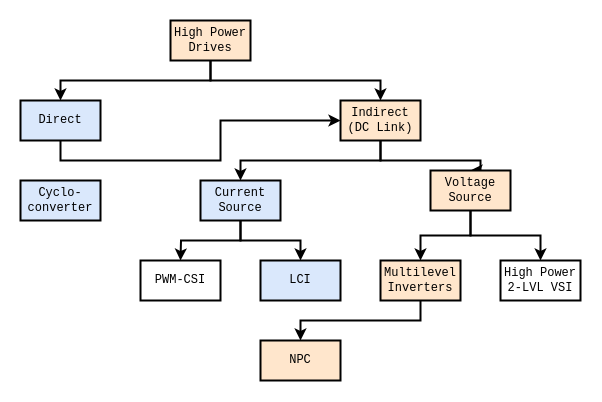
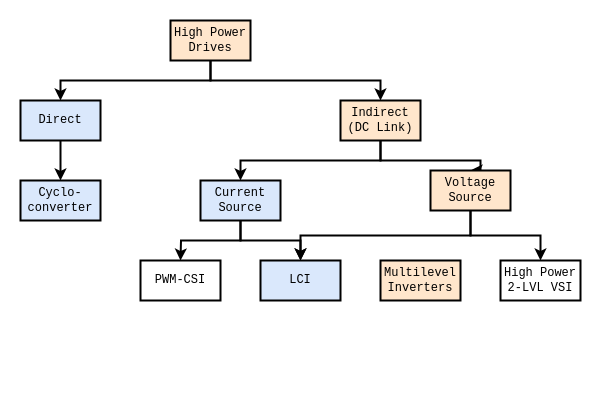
(215, 161) -> (61, 164)
(421, 243) -> (361, 236)
(366, 321) -> none
(301, 361) -> none
